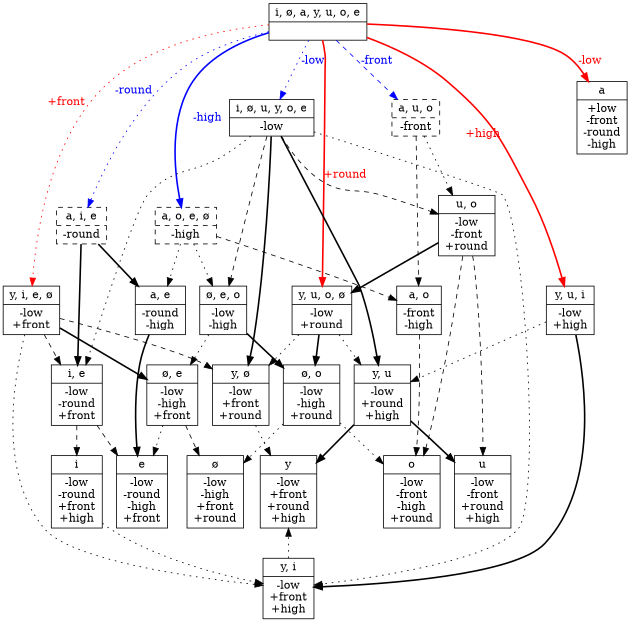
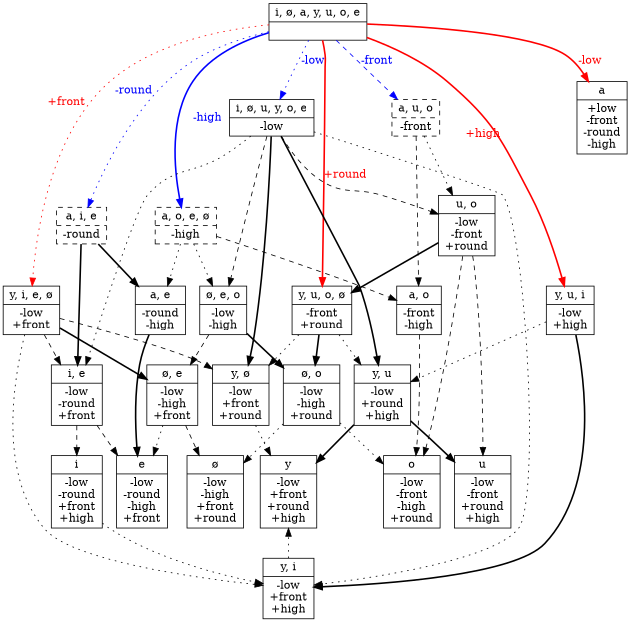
(322, 313) -> (322, 313)
(202, 346) -> (202, 346)
